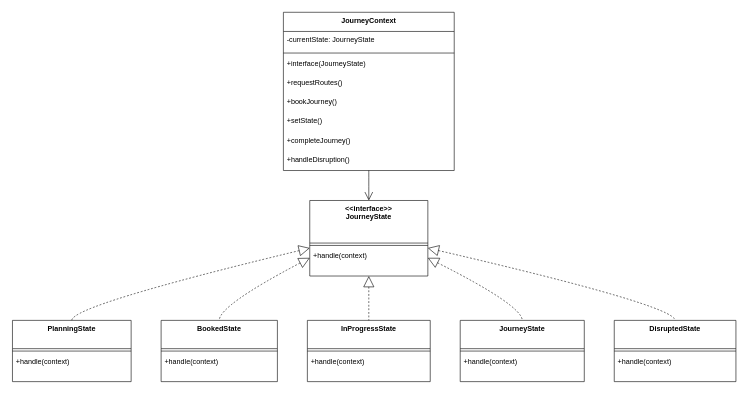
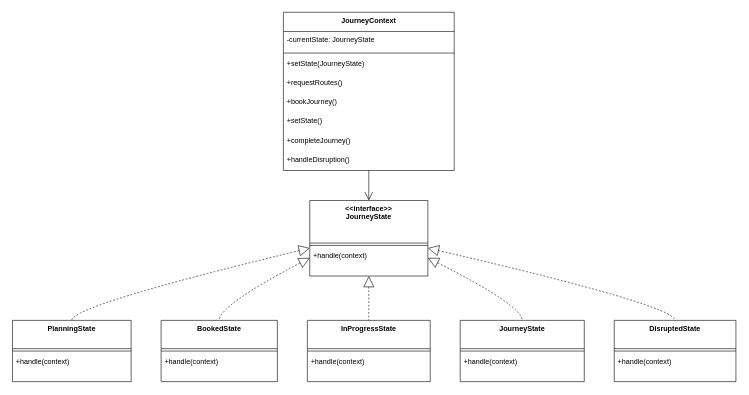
(334, 64) -> (333, 64)
